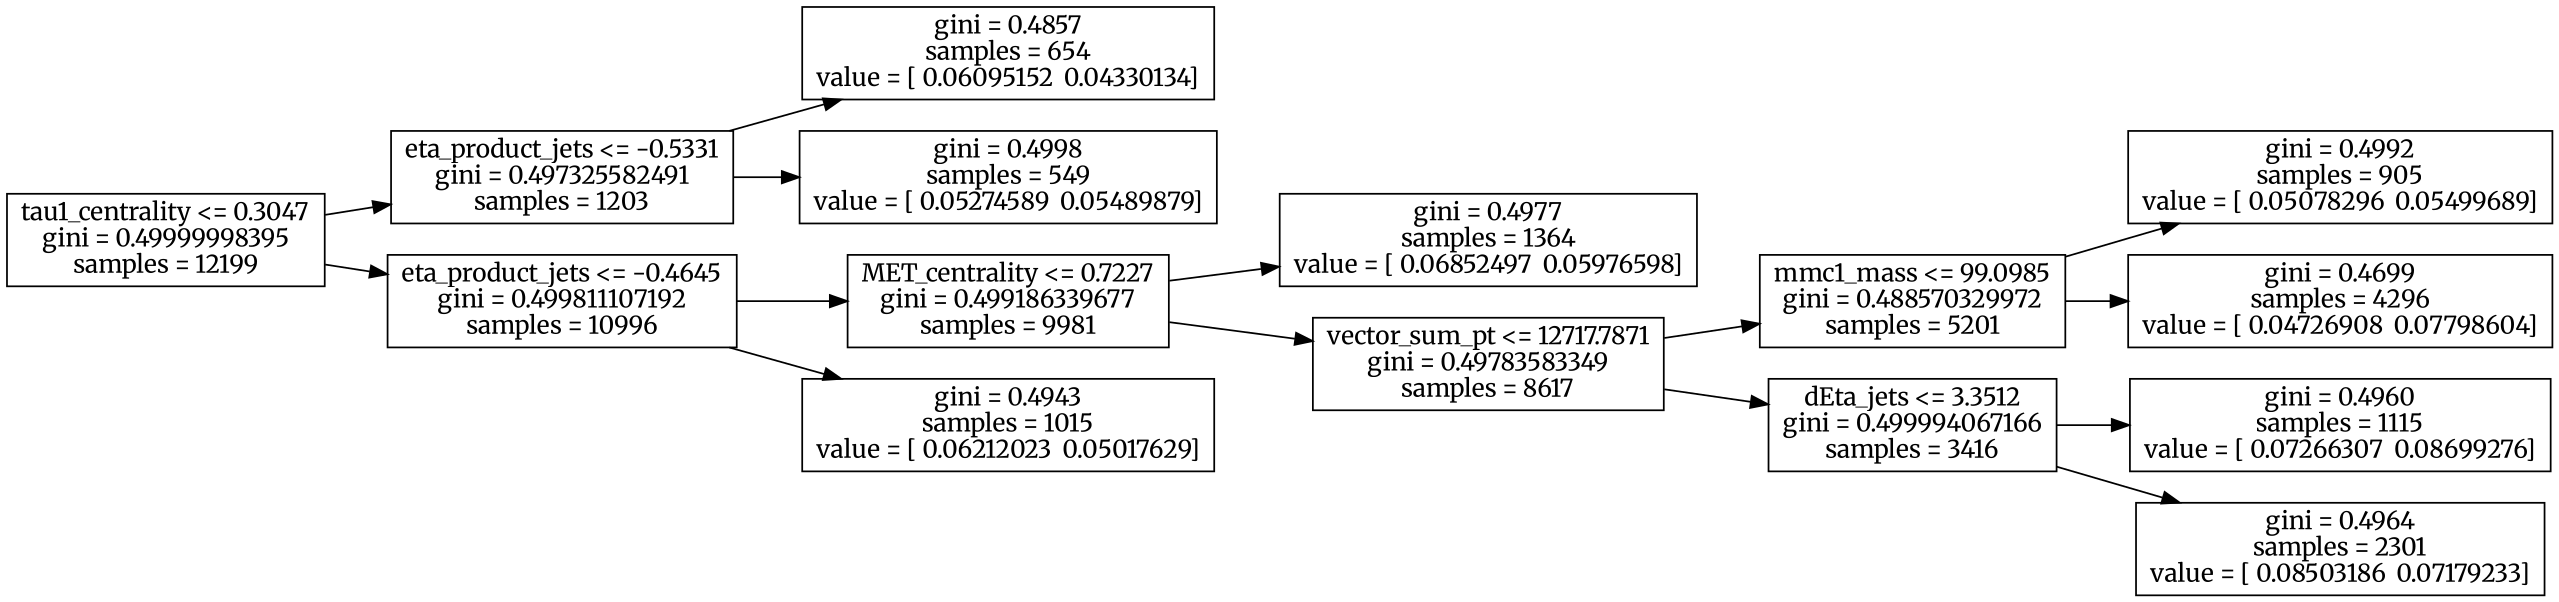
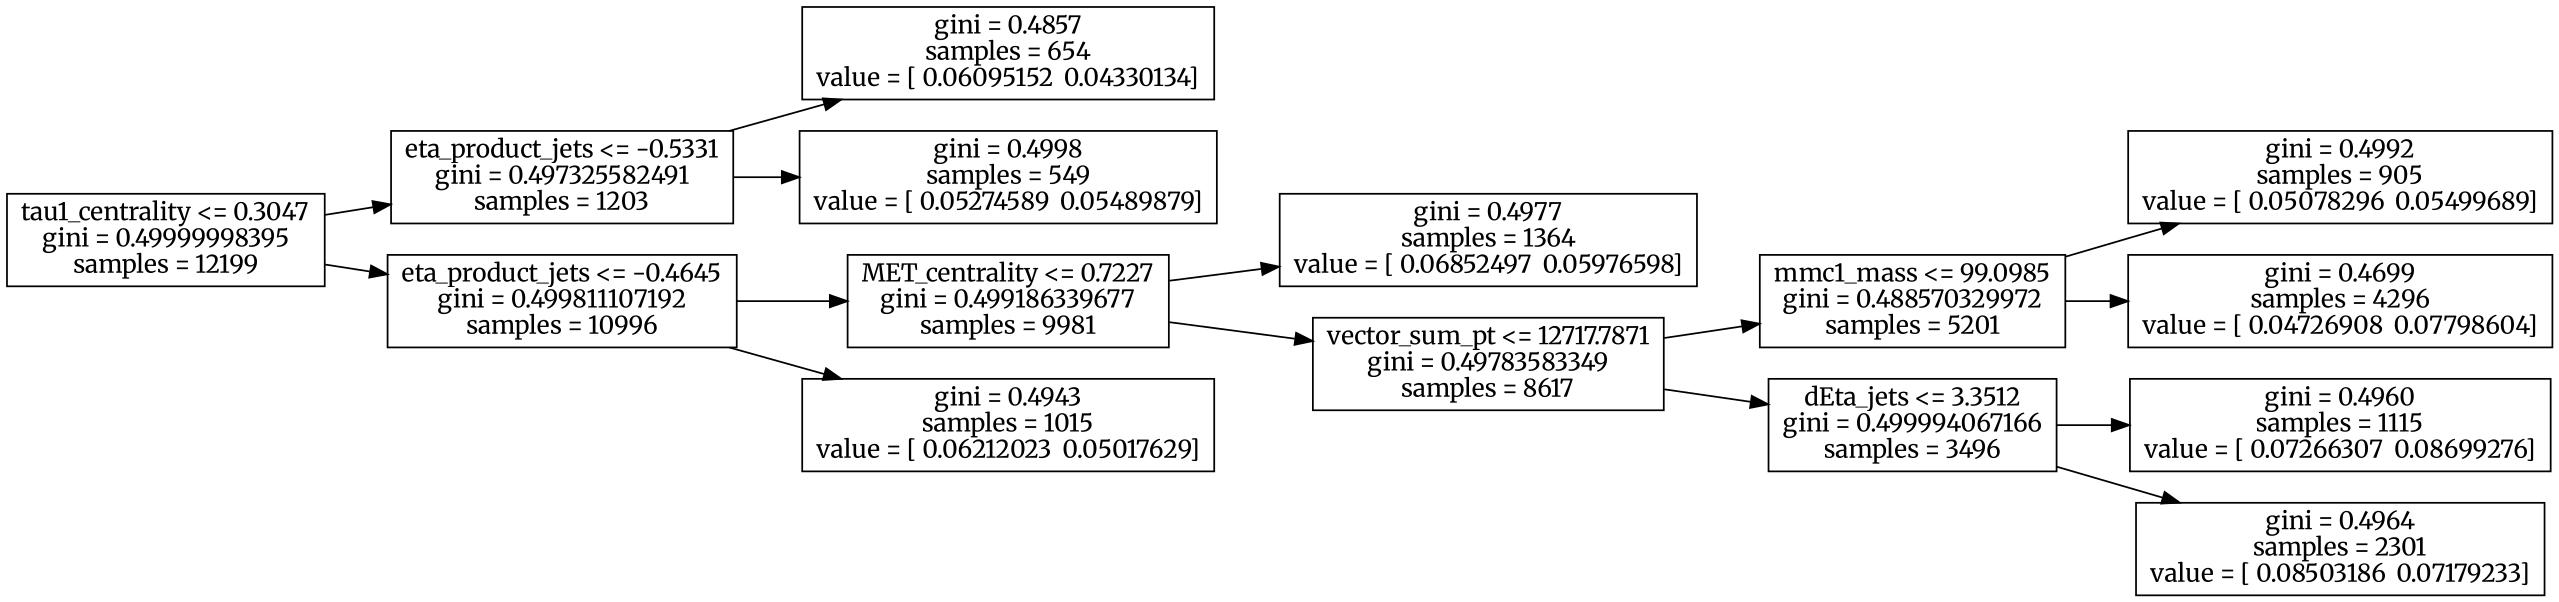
(1913, 425) -> (1913, 425)
